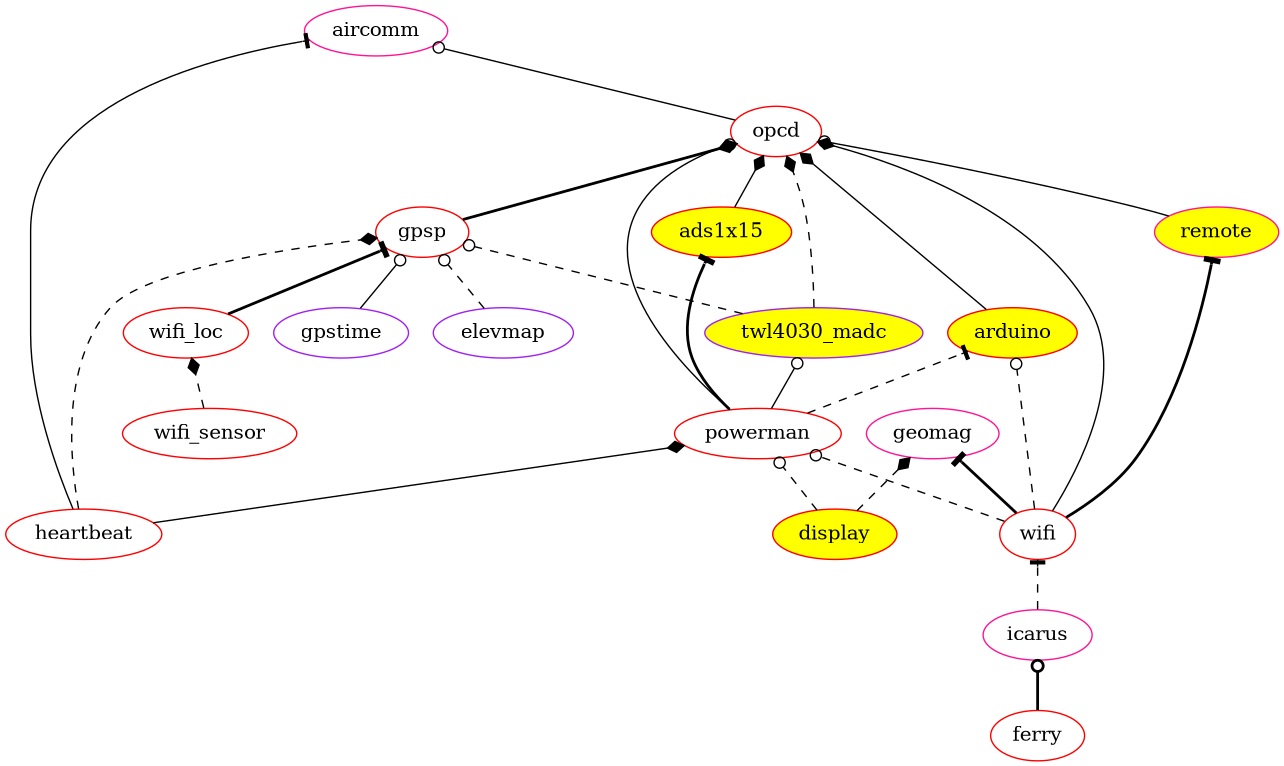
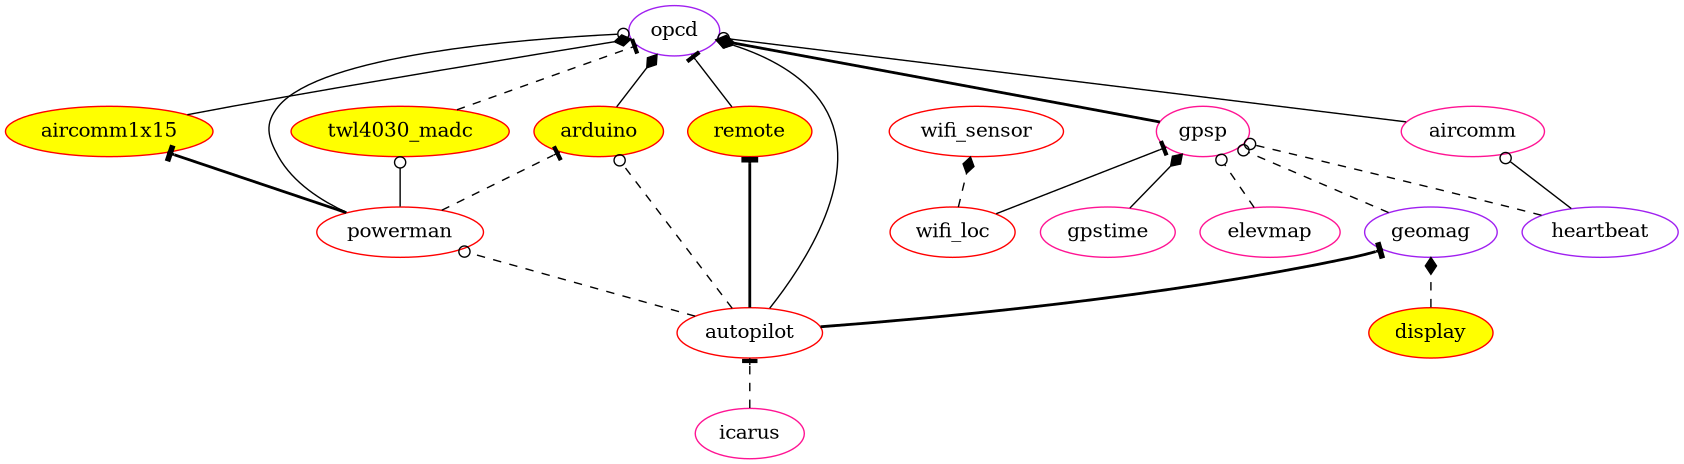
(590, 84) -> (1068, 80)
(776, 131) -> (674, 31)
(1000, 176) -> (714, 84)
(37, 195) -> (1541, 185)
(422, 232) -> (1203, 131)
(722, 232) -> (109, 131)
(1217, 232) -> (750, 131)
(809, 239) -> (544, 79)
(609, 280) -> (1319, 183)
(304, 283) -> (1078, 182)
(378, 287) -> (1150, 187)
(131, 293) -> (1399, 180)
(341, 333) -> (1108, 232)
(503, 333) -> (1270, 232)
(814, 333) -> (400, 131)
(200, 391) -> (962, 190)
(933, 434) -> (1431, 232)
(410, 485) -> none
(800, 489) -> none
(84, 534) -> (1600, 232)
(1038, 534) -> (750, 333)
(1038, 736) -> none
